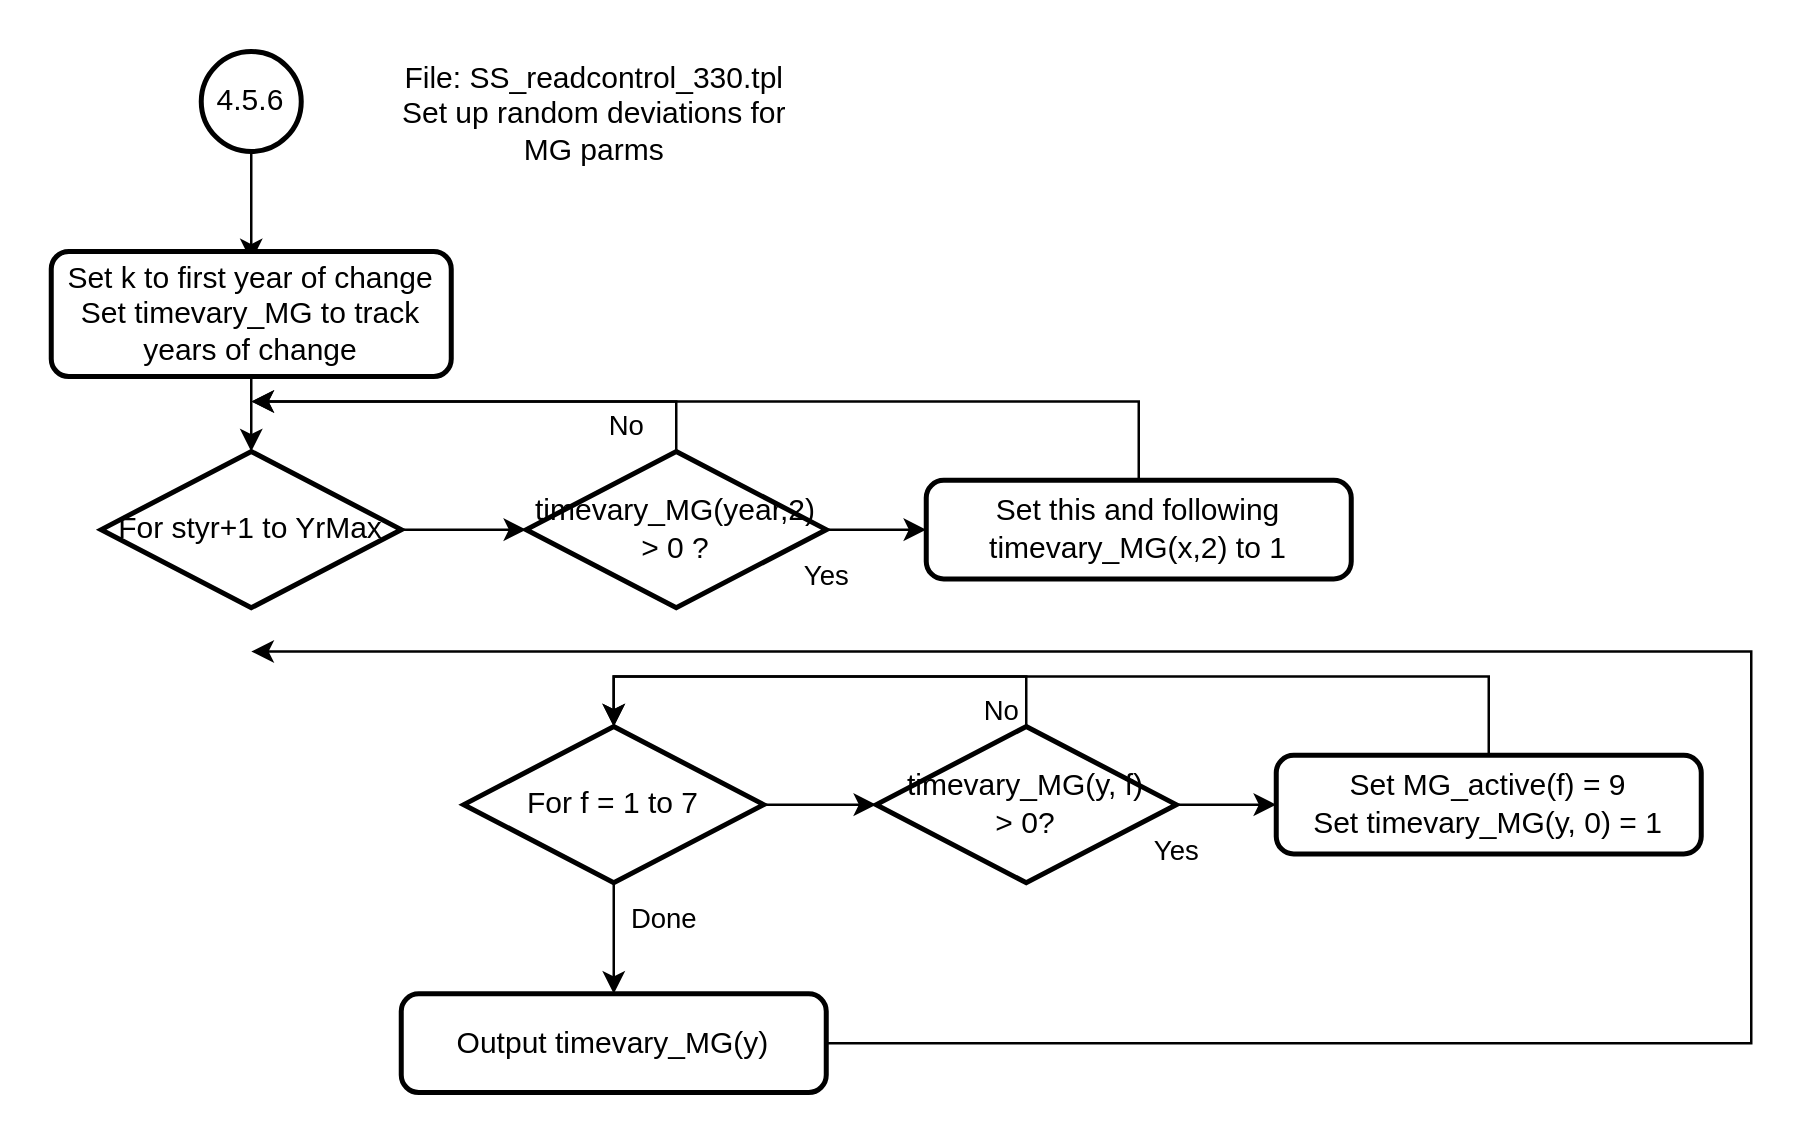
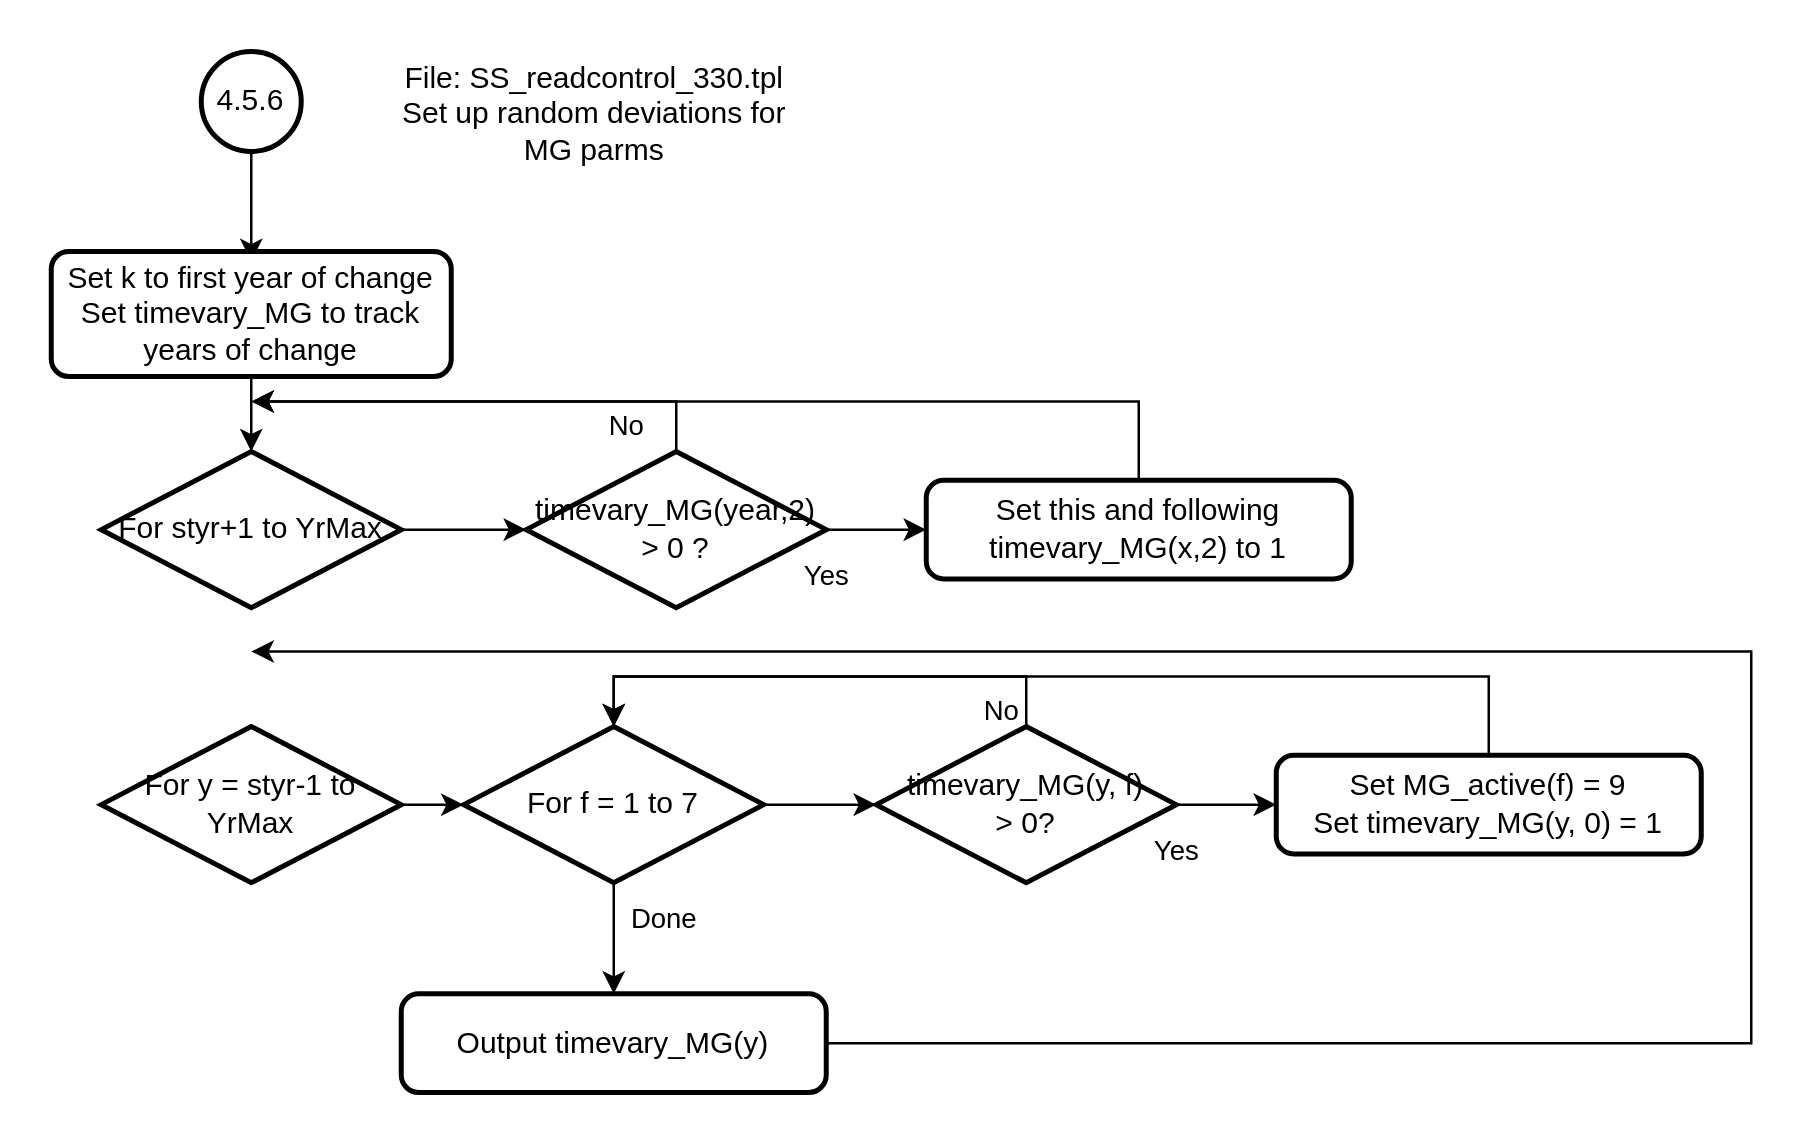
none -> (251, 804)
none -> (441, 805)
